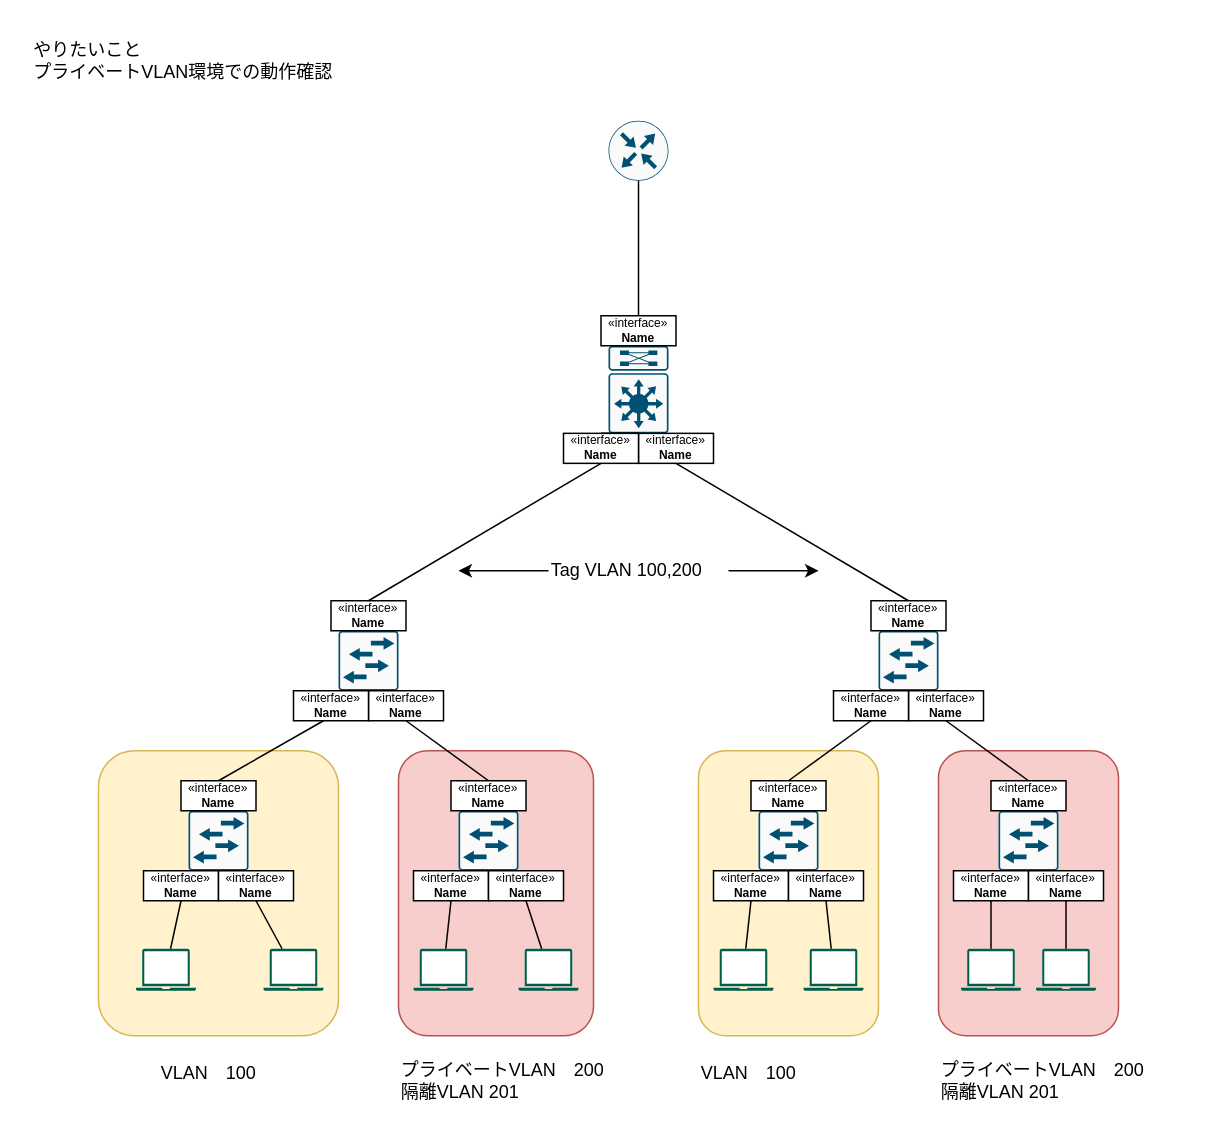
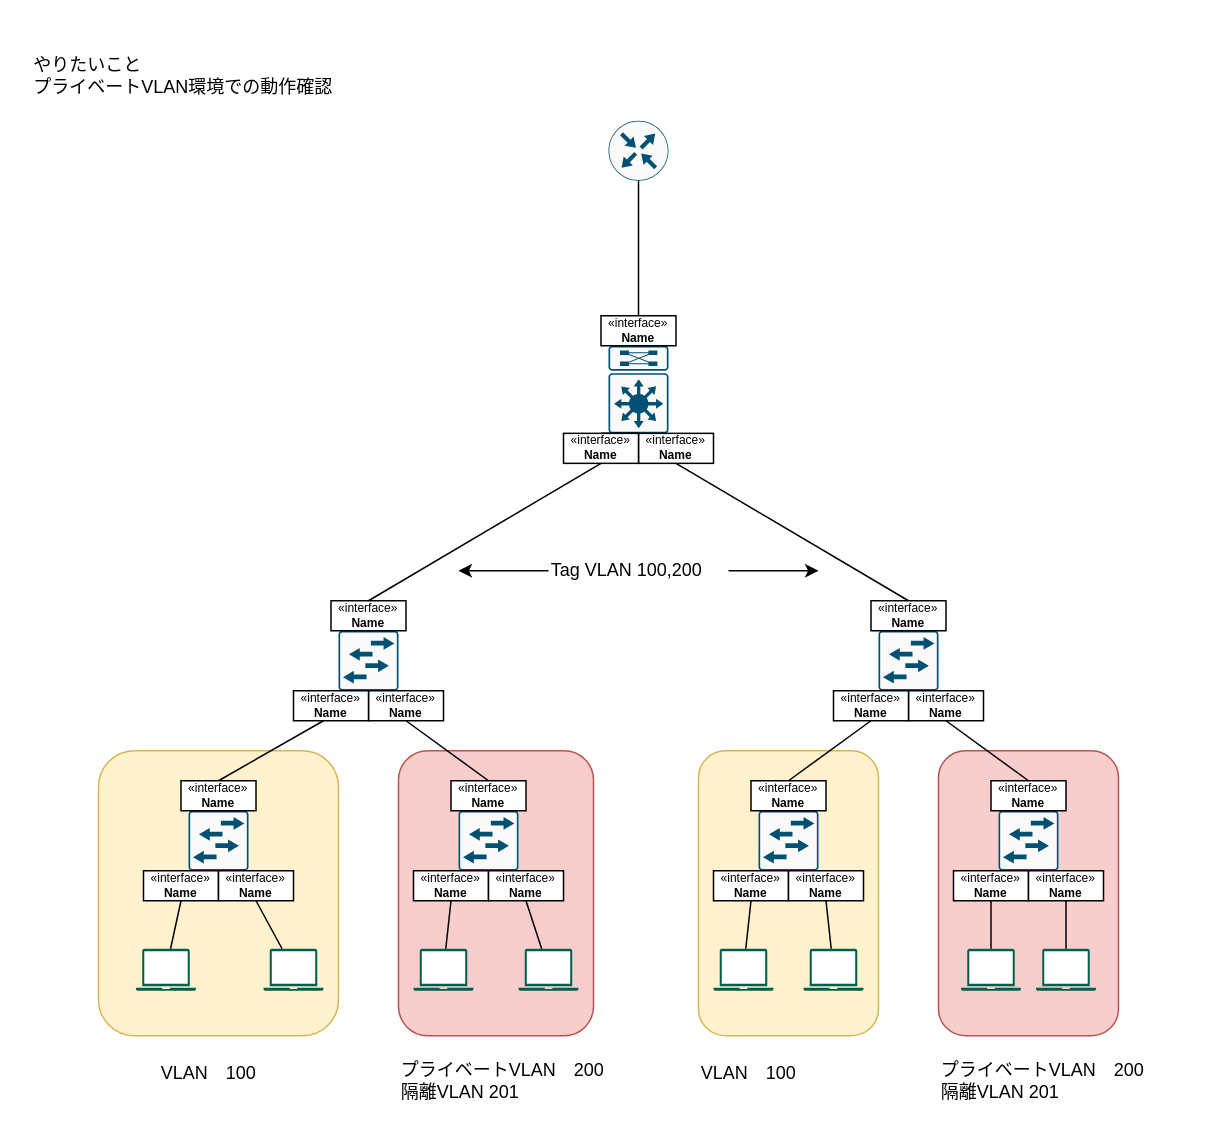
(196, 61) -> (196, 76)
